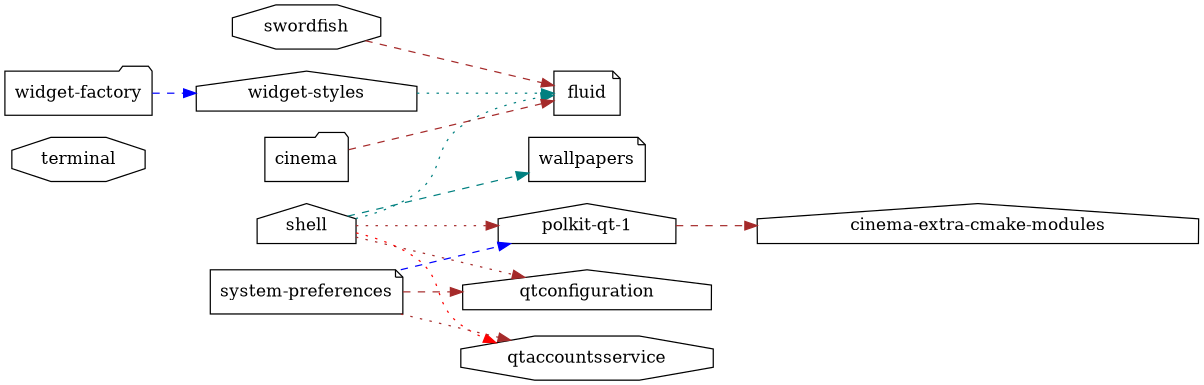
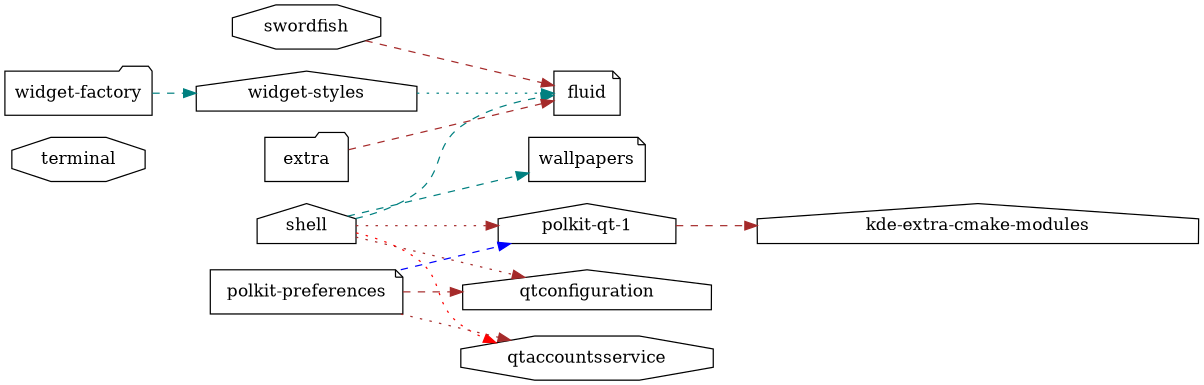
(168, 93) -> (168, 93)
(442, 150) -> (442, 150)
(307, 159) -> (307, 159)
(978, 226) -> (978, 226)
(307, 292) -> (307, 292)
